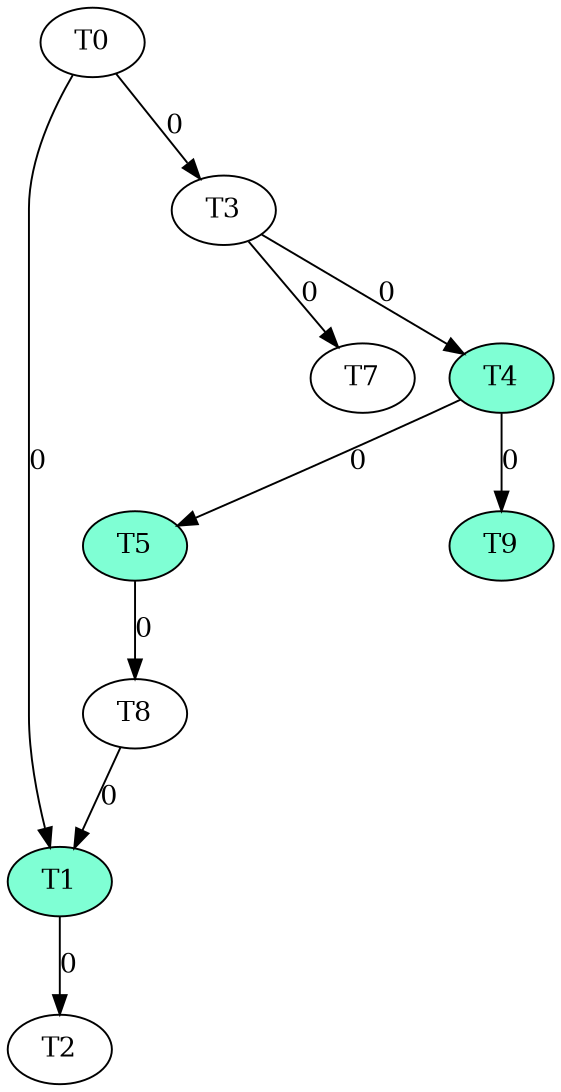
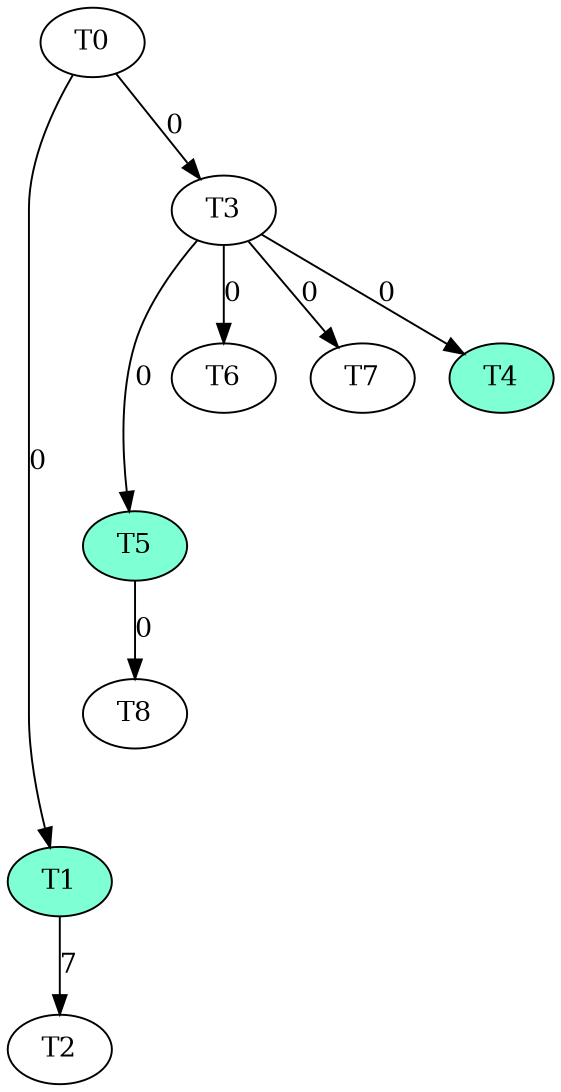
none -> (224, 378)
(328, 459) -> (131, 357)
(502, 546) -> none
(101, 789) -> none
(69, 966) -> (69, 966)
